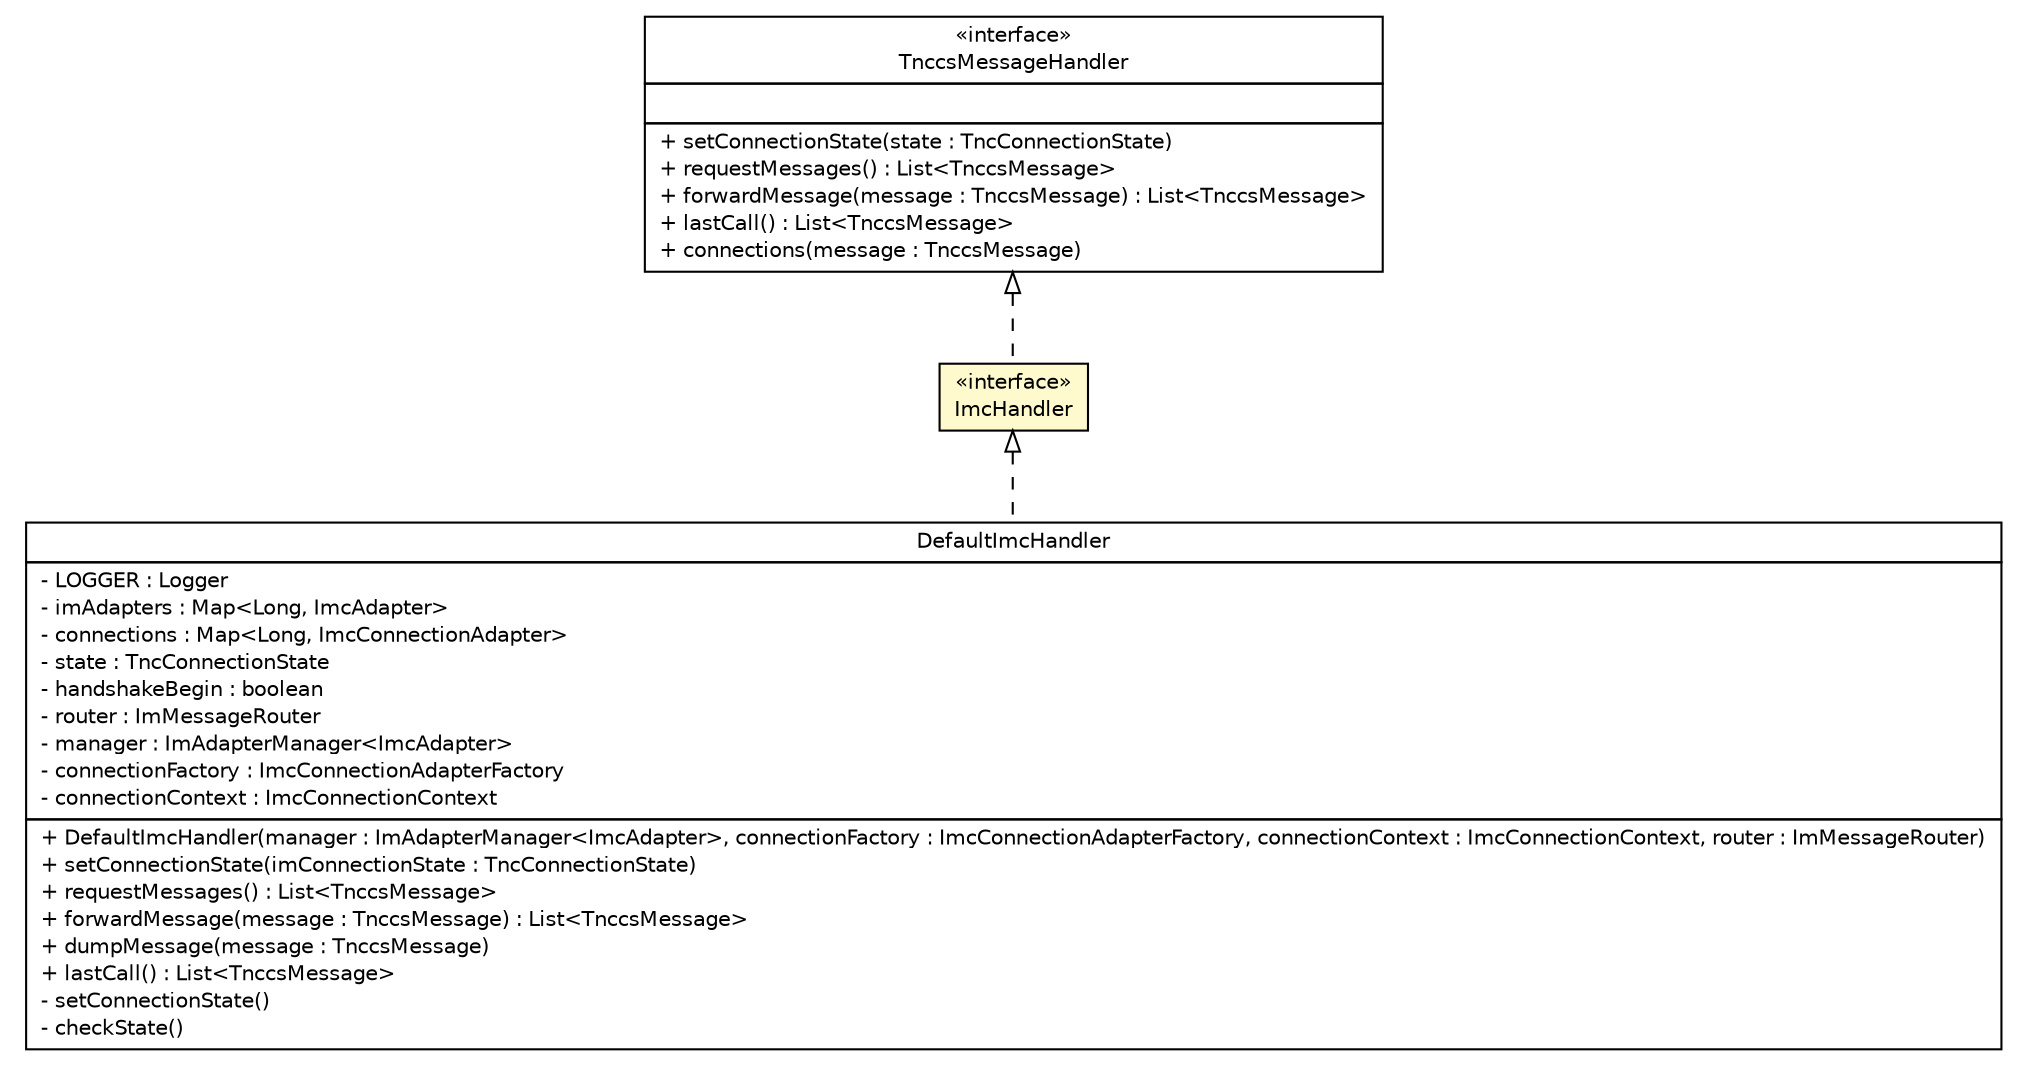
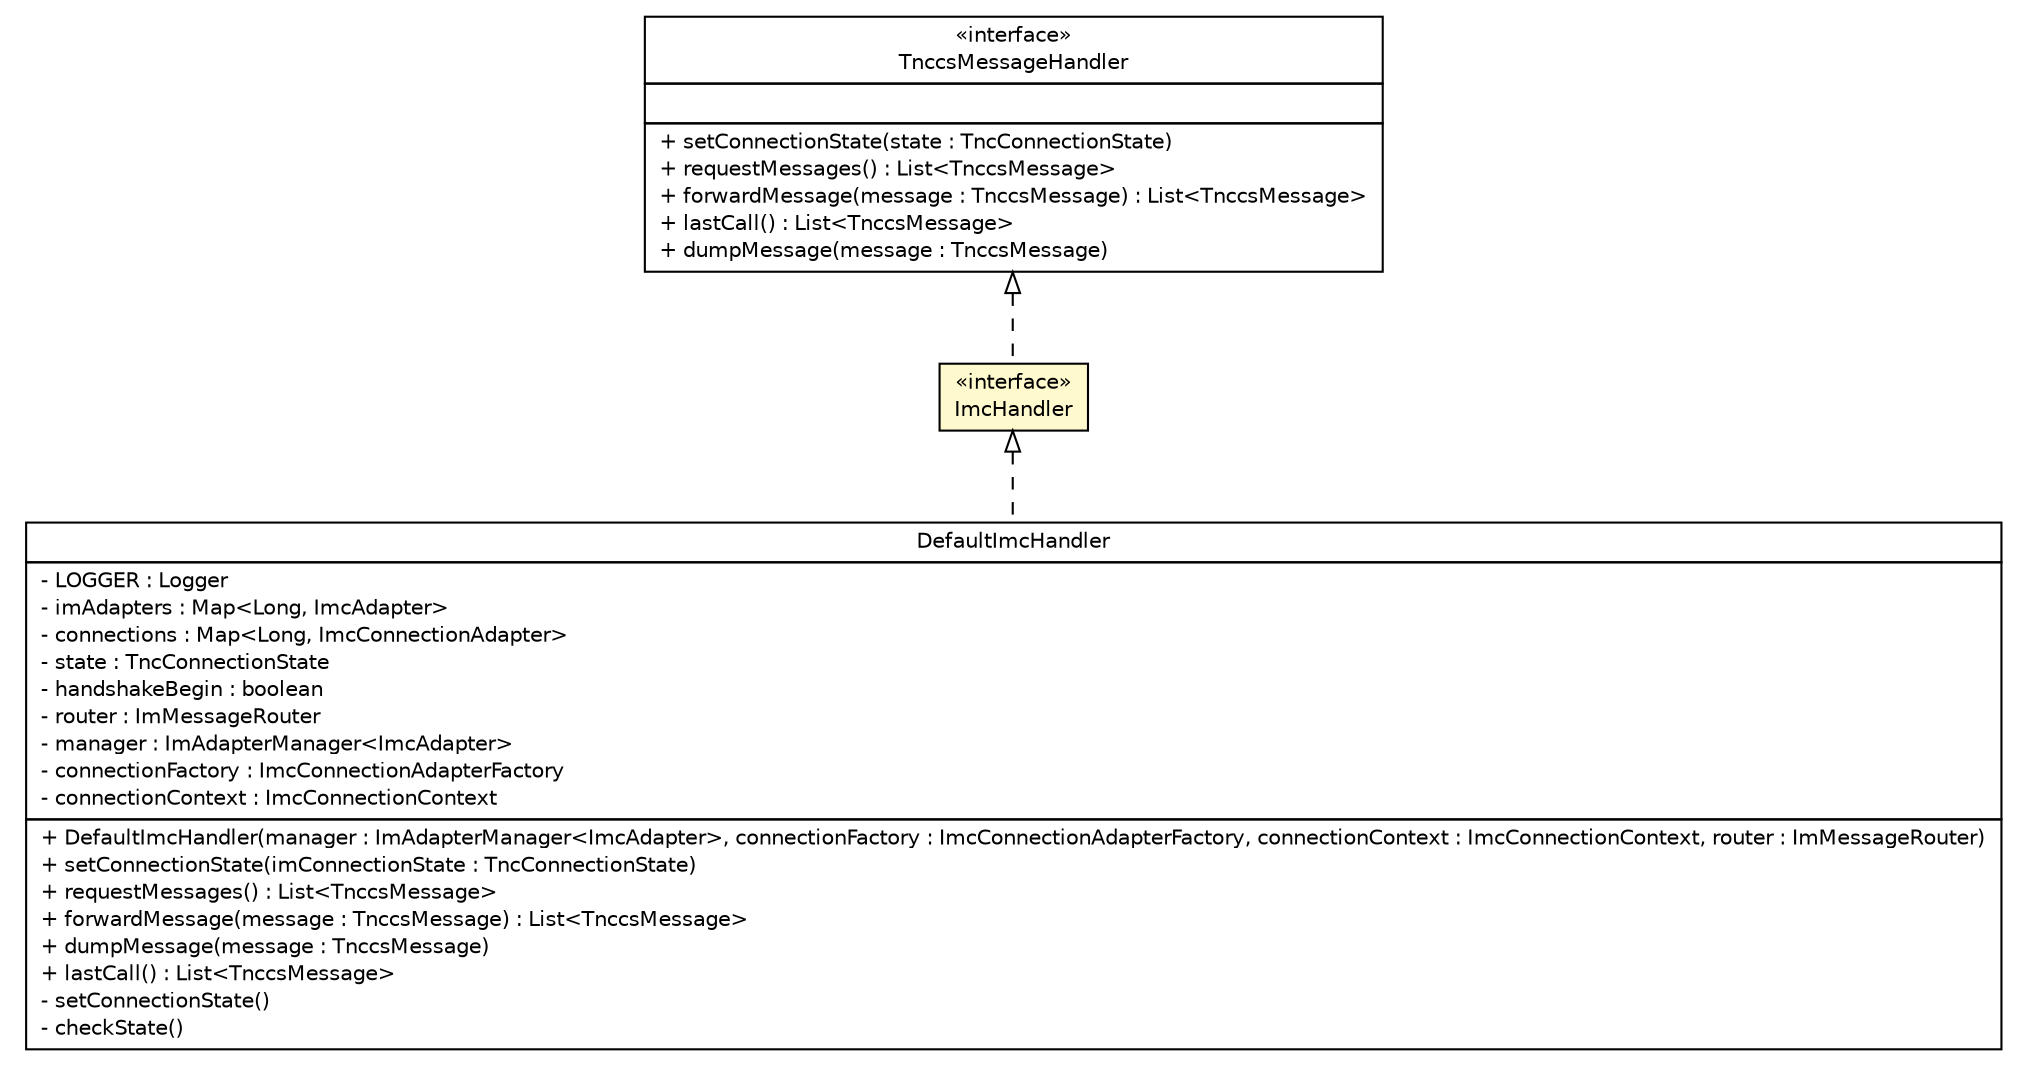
(871, 251) -> (884, 251)
